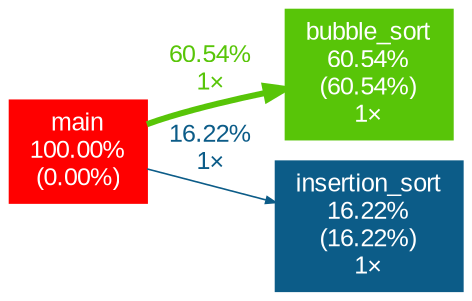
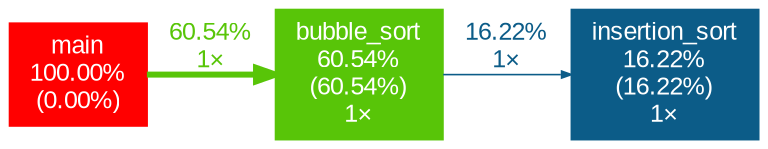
(207, 184) -> (502, 75)
